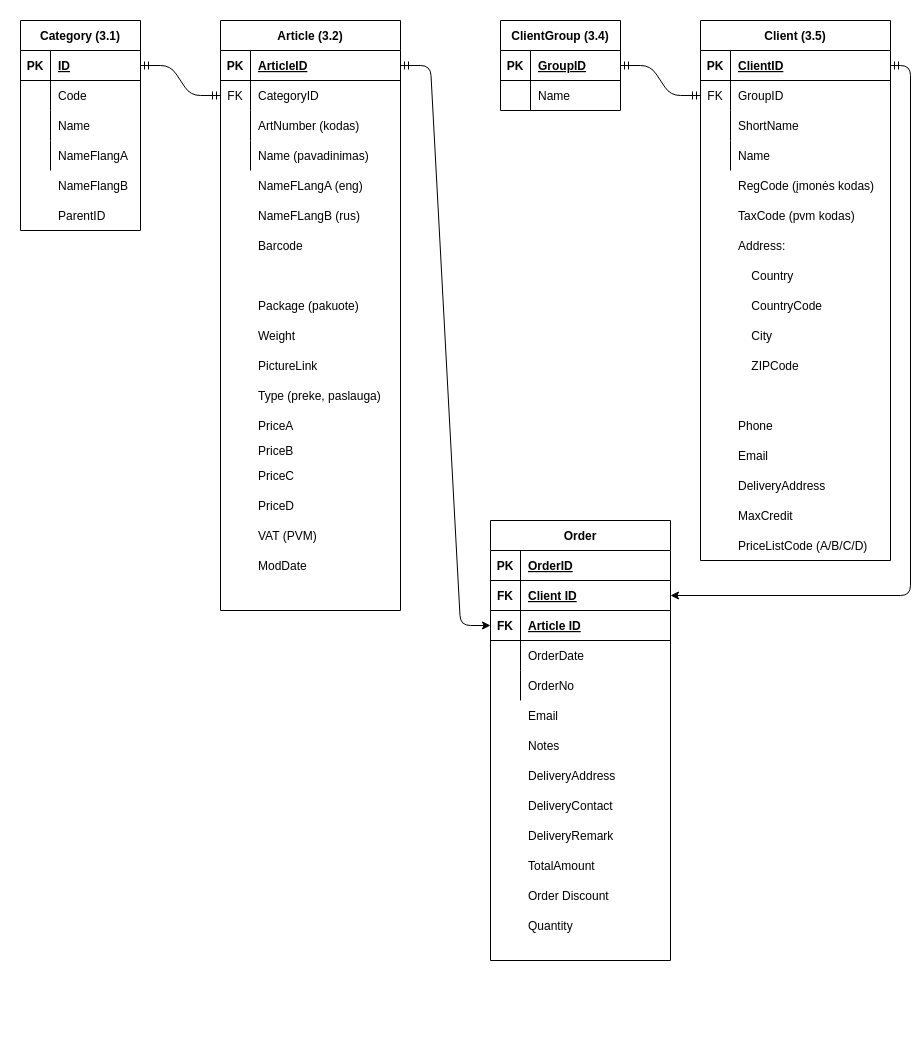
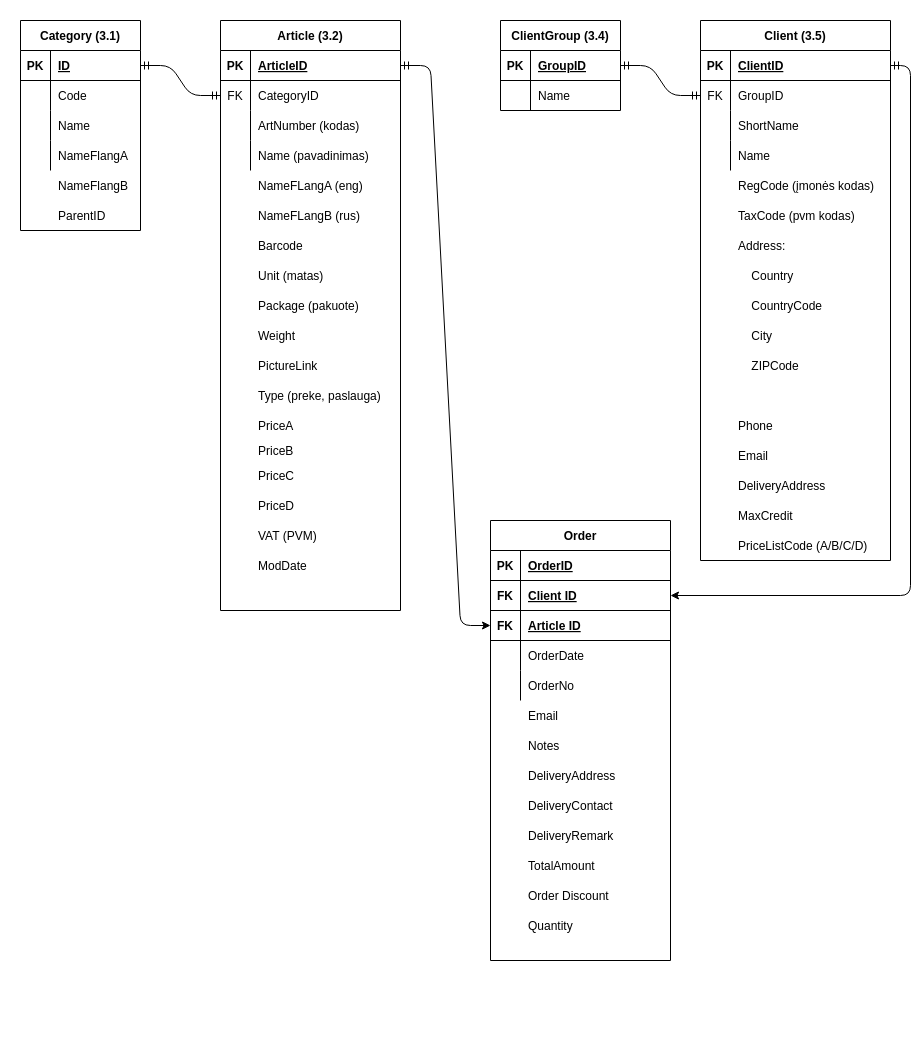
none -> (326, 276)
